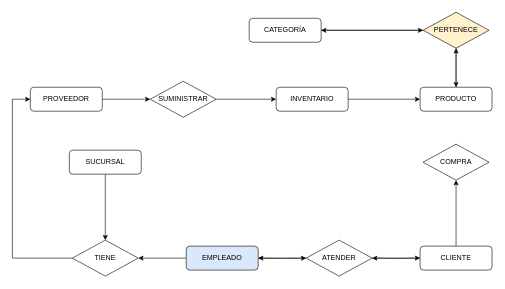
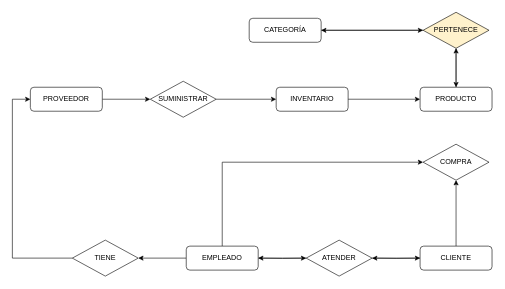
(105, 162) -> none
none -> (222, 162)
(105, 234) -> none
(222, 258) -> (222, 258)
